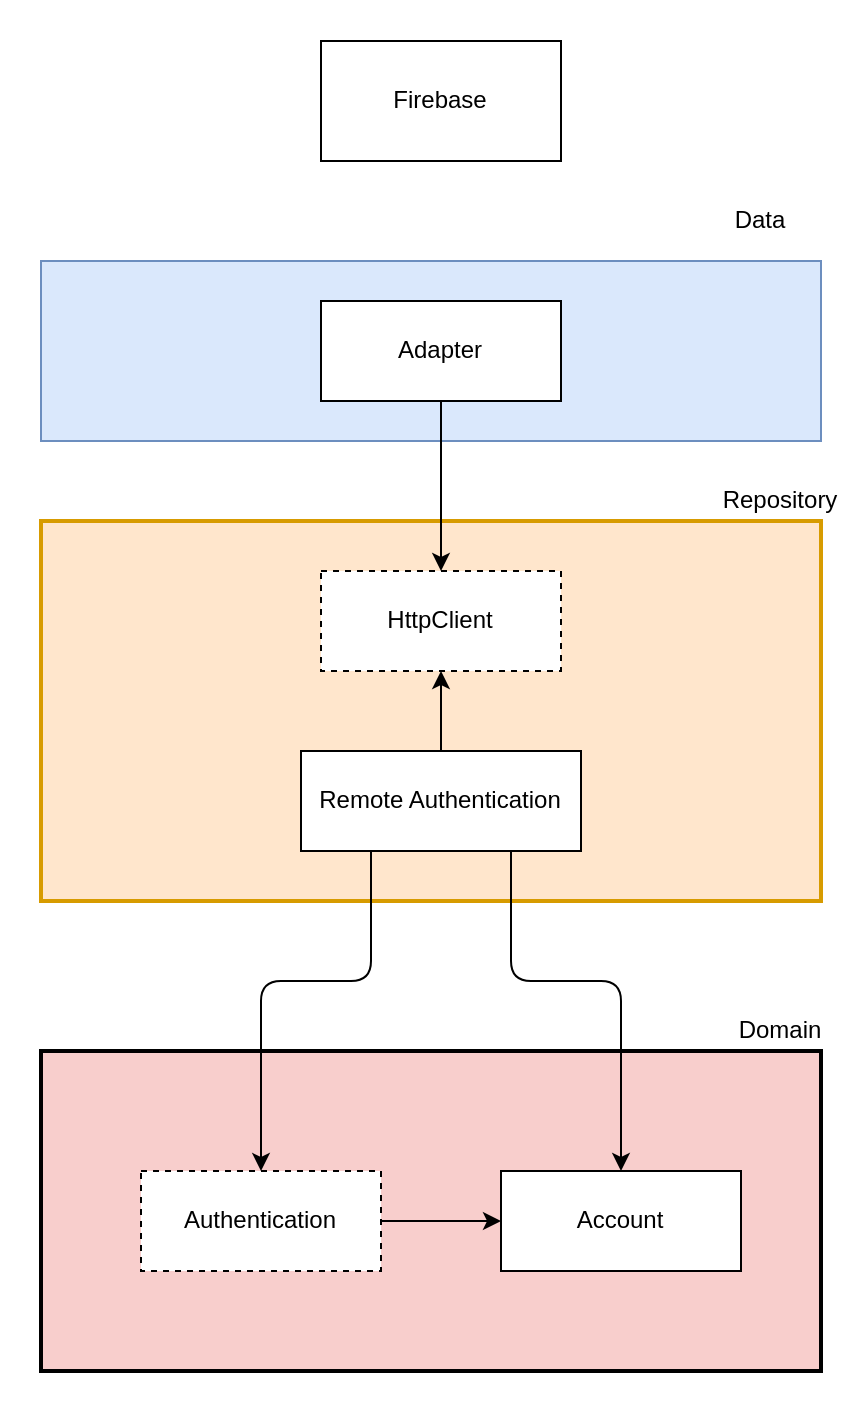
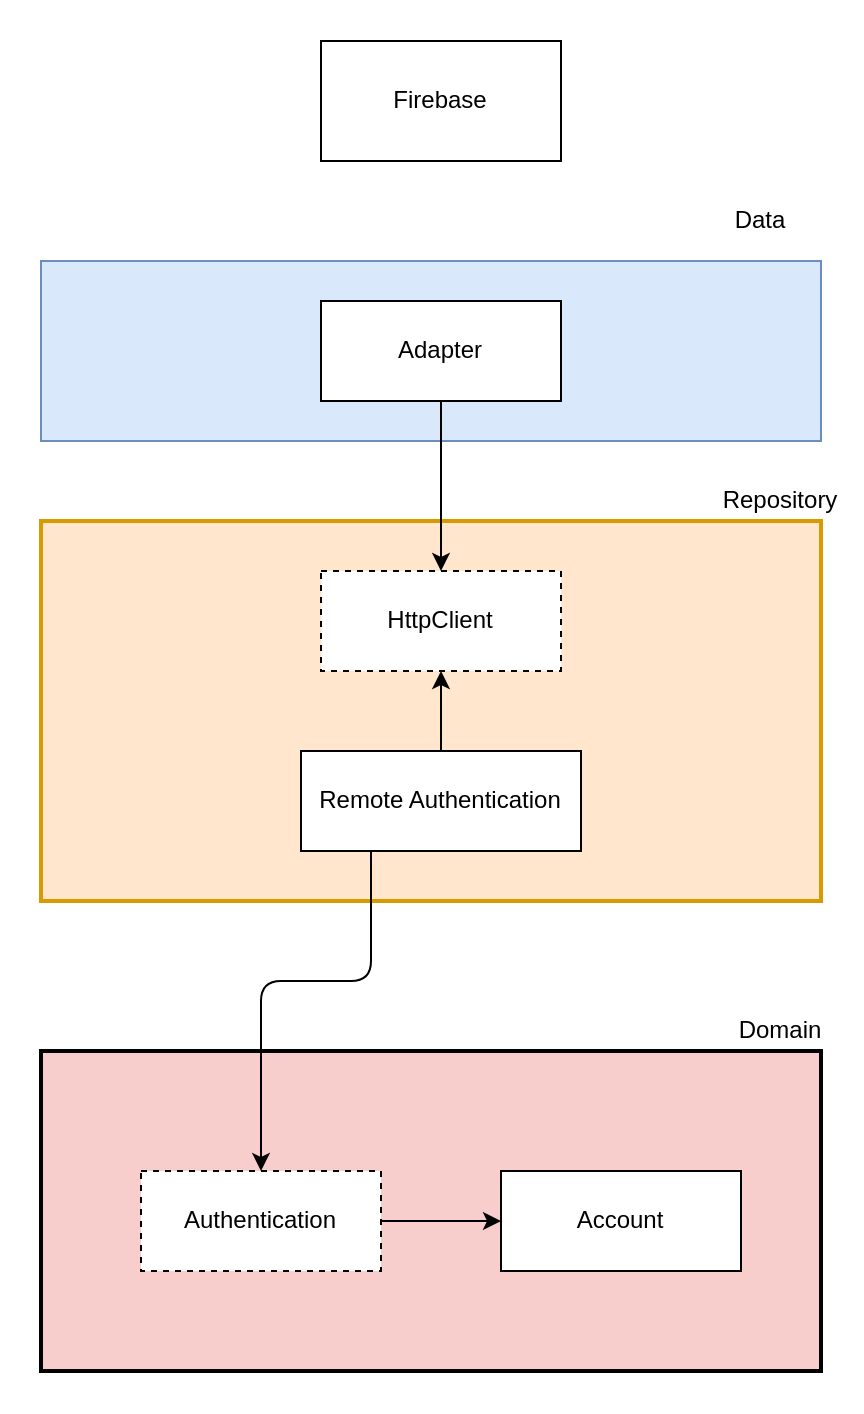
(589, 981) -> none
